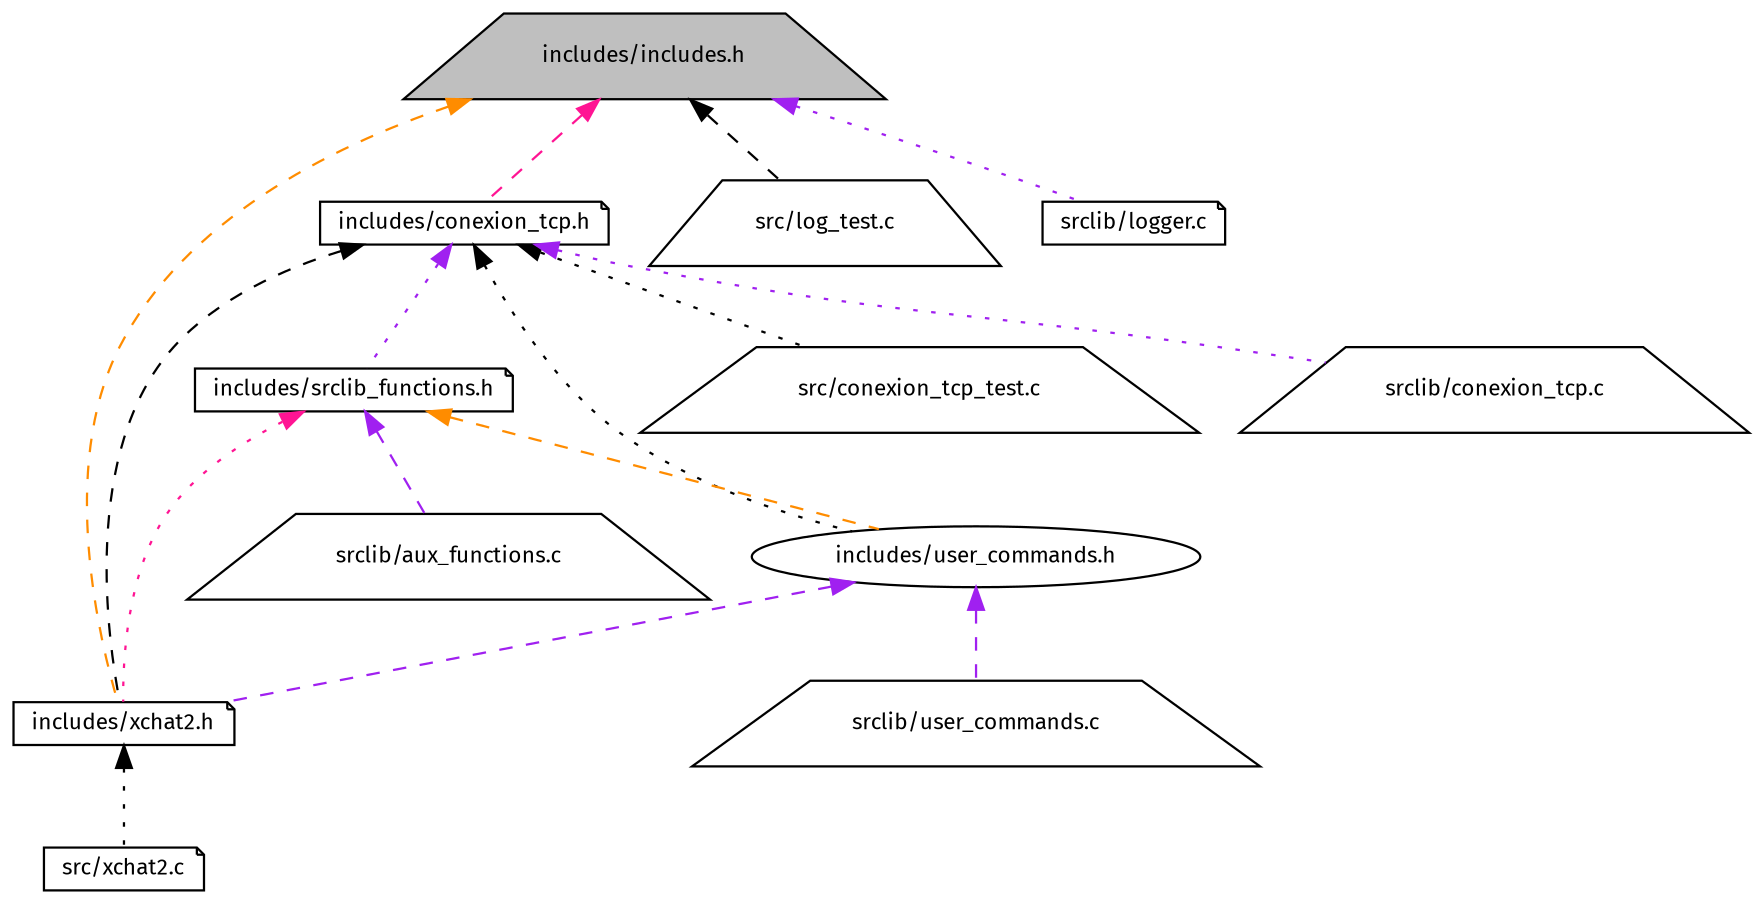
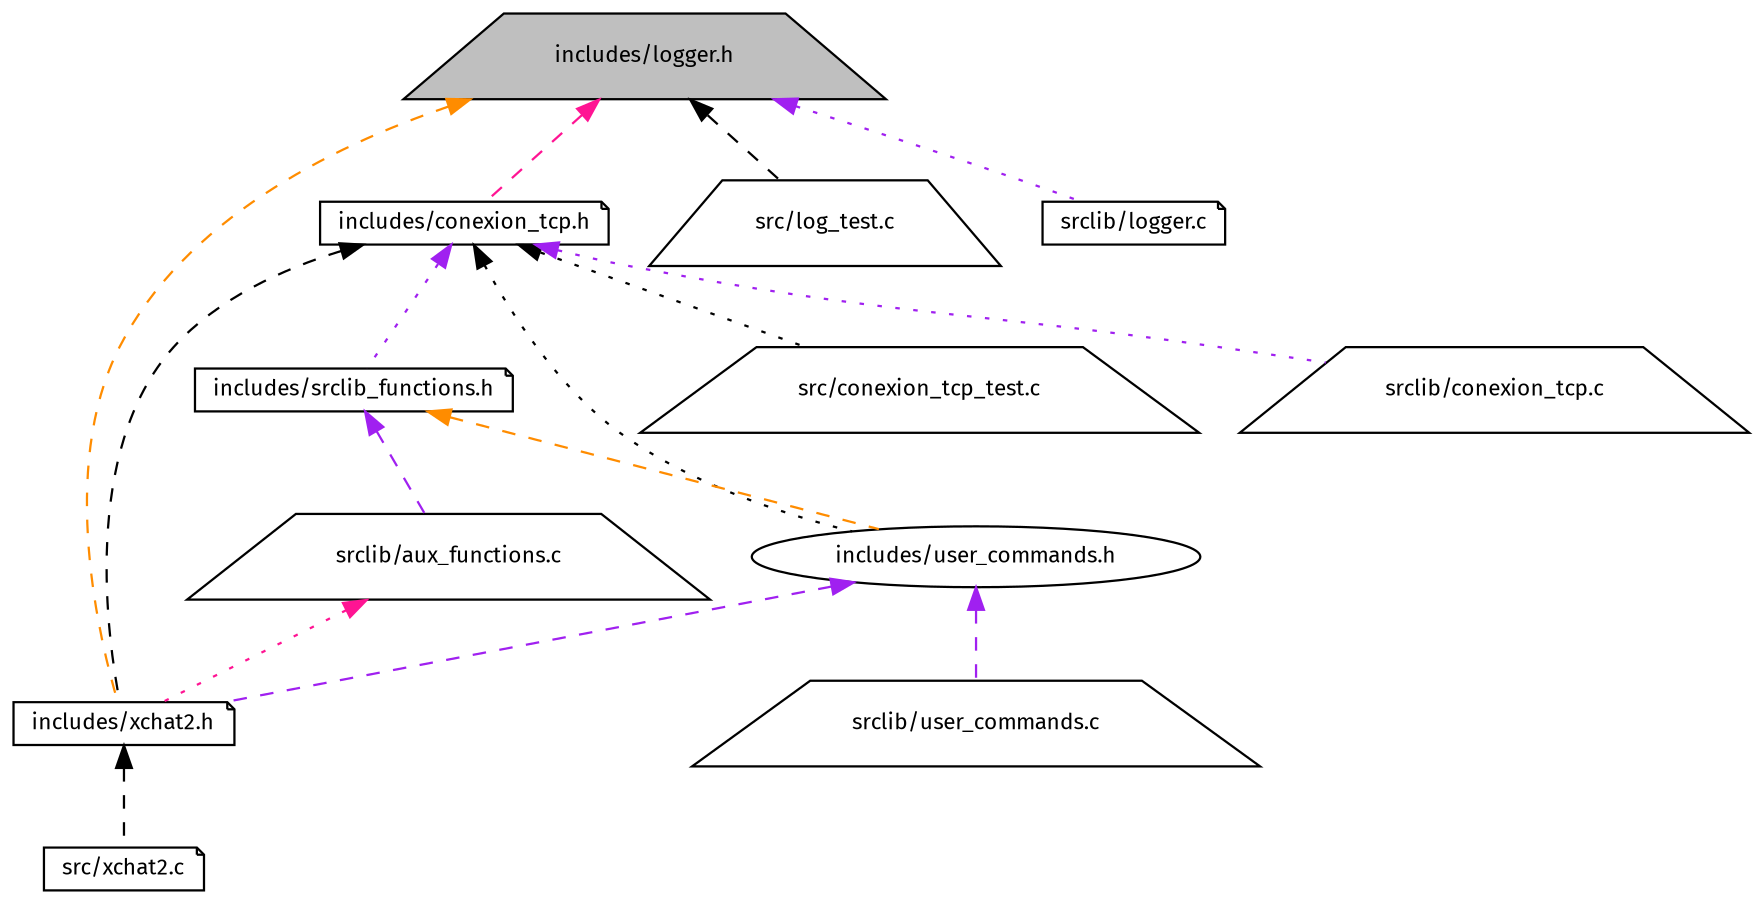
(645, 56) -> (645, 56)
(155, 534) -> (254, 656)
(124, 808) -> (124, 808)
